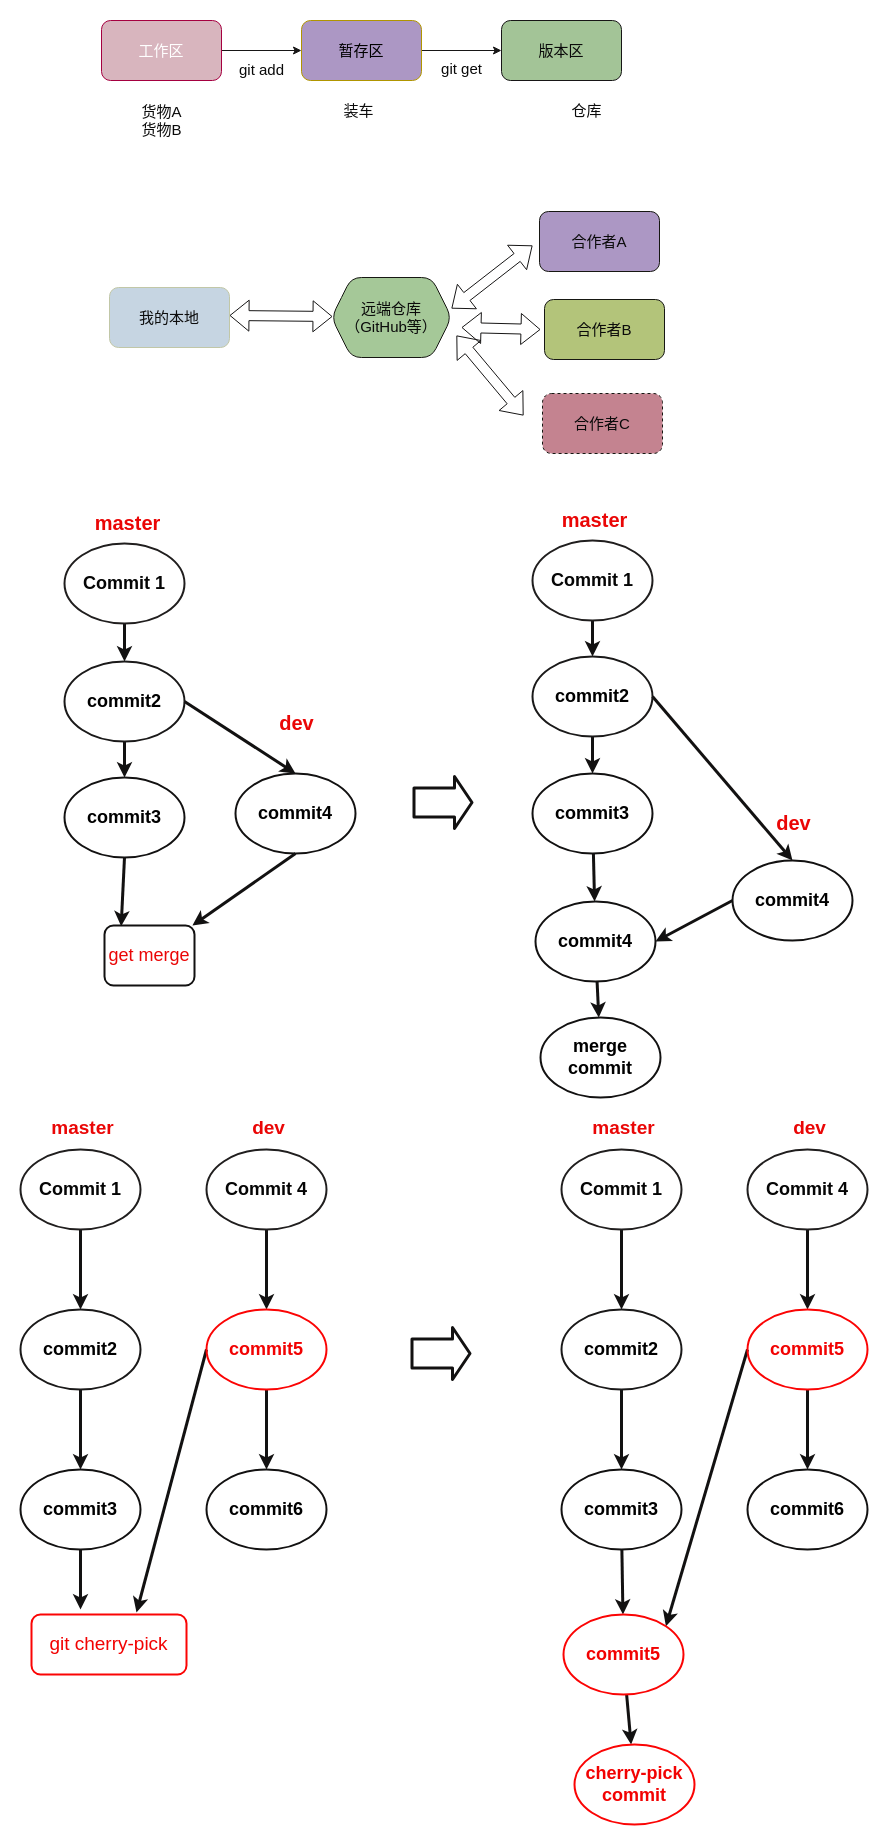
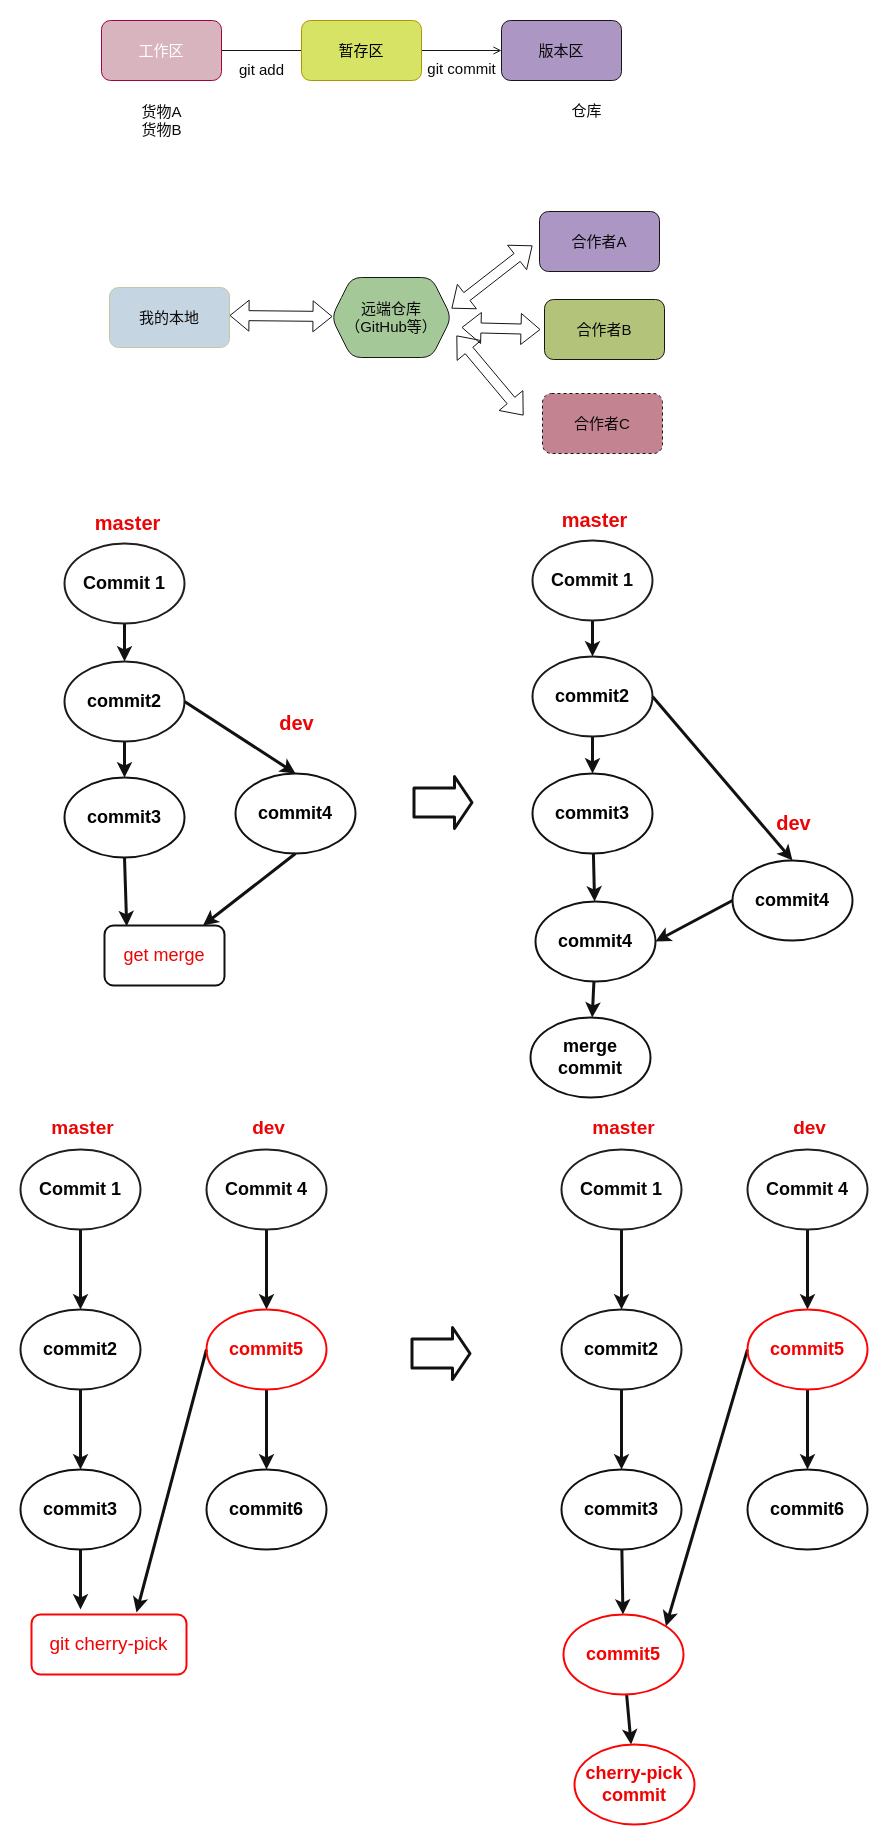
(293, 51) -> (296, 51)
(362, 51) -> (362, 51)
(493, 51) -> (495, 51)
(562, 51) -> (562, 51)
(462, 69) -> (462, 69)
(359, 111) -> none
(149, 956) -> (164, 956)
(601, 1058) -> (591, 1058)
